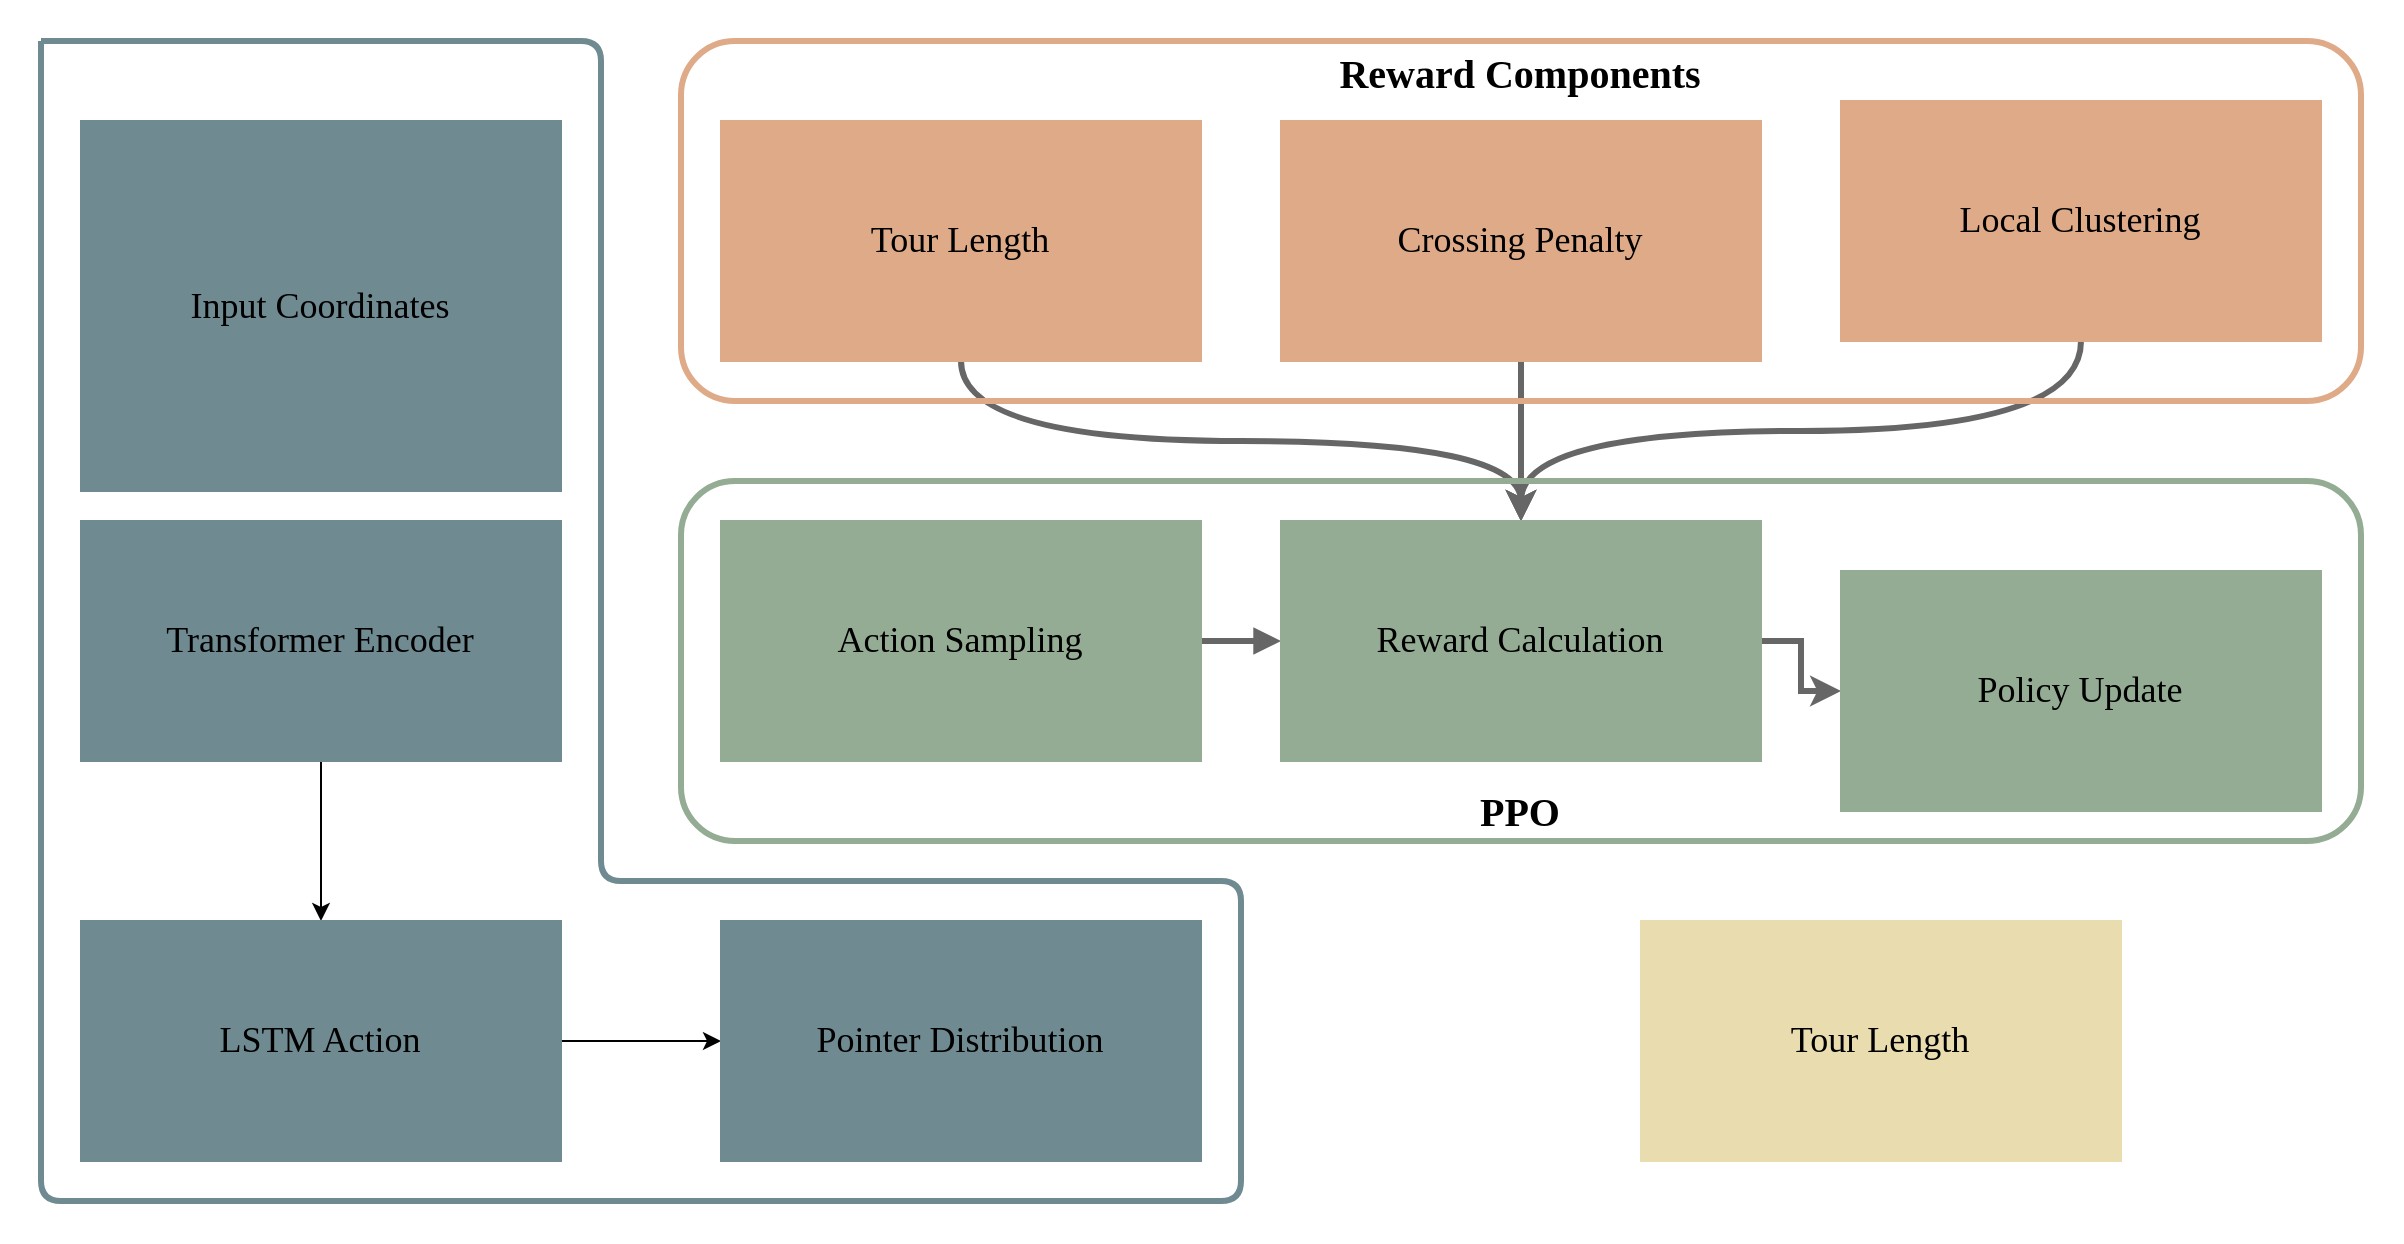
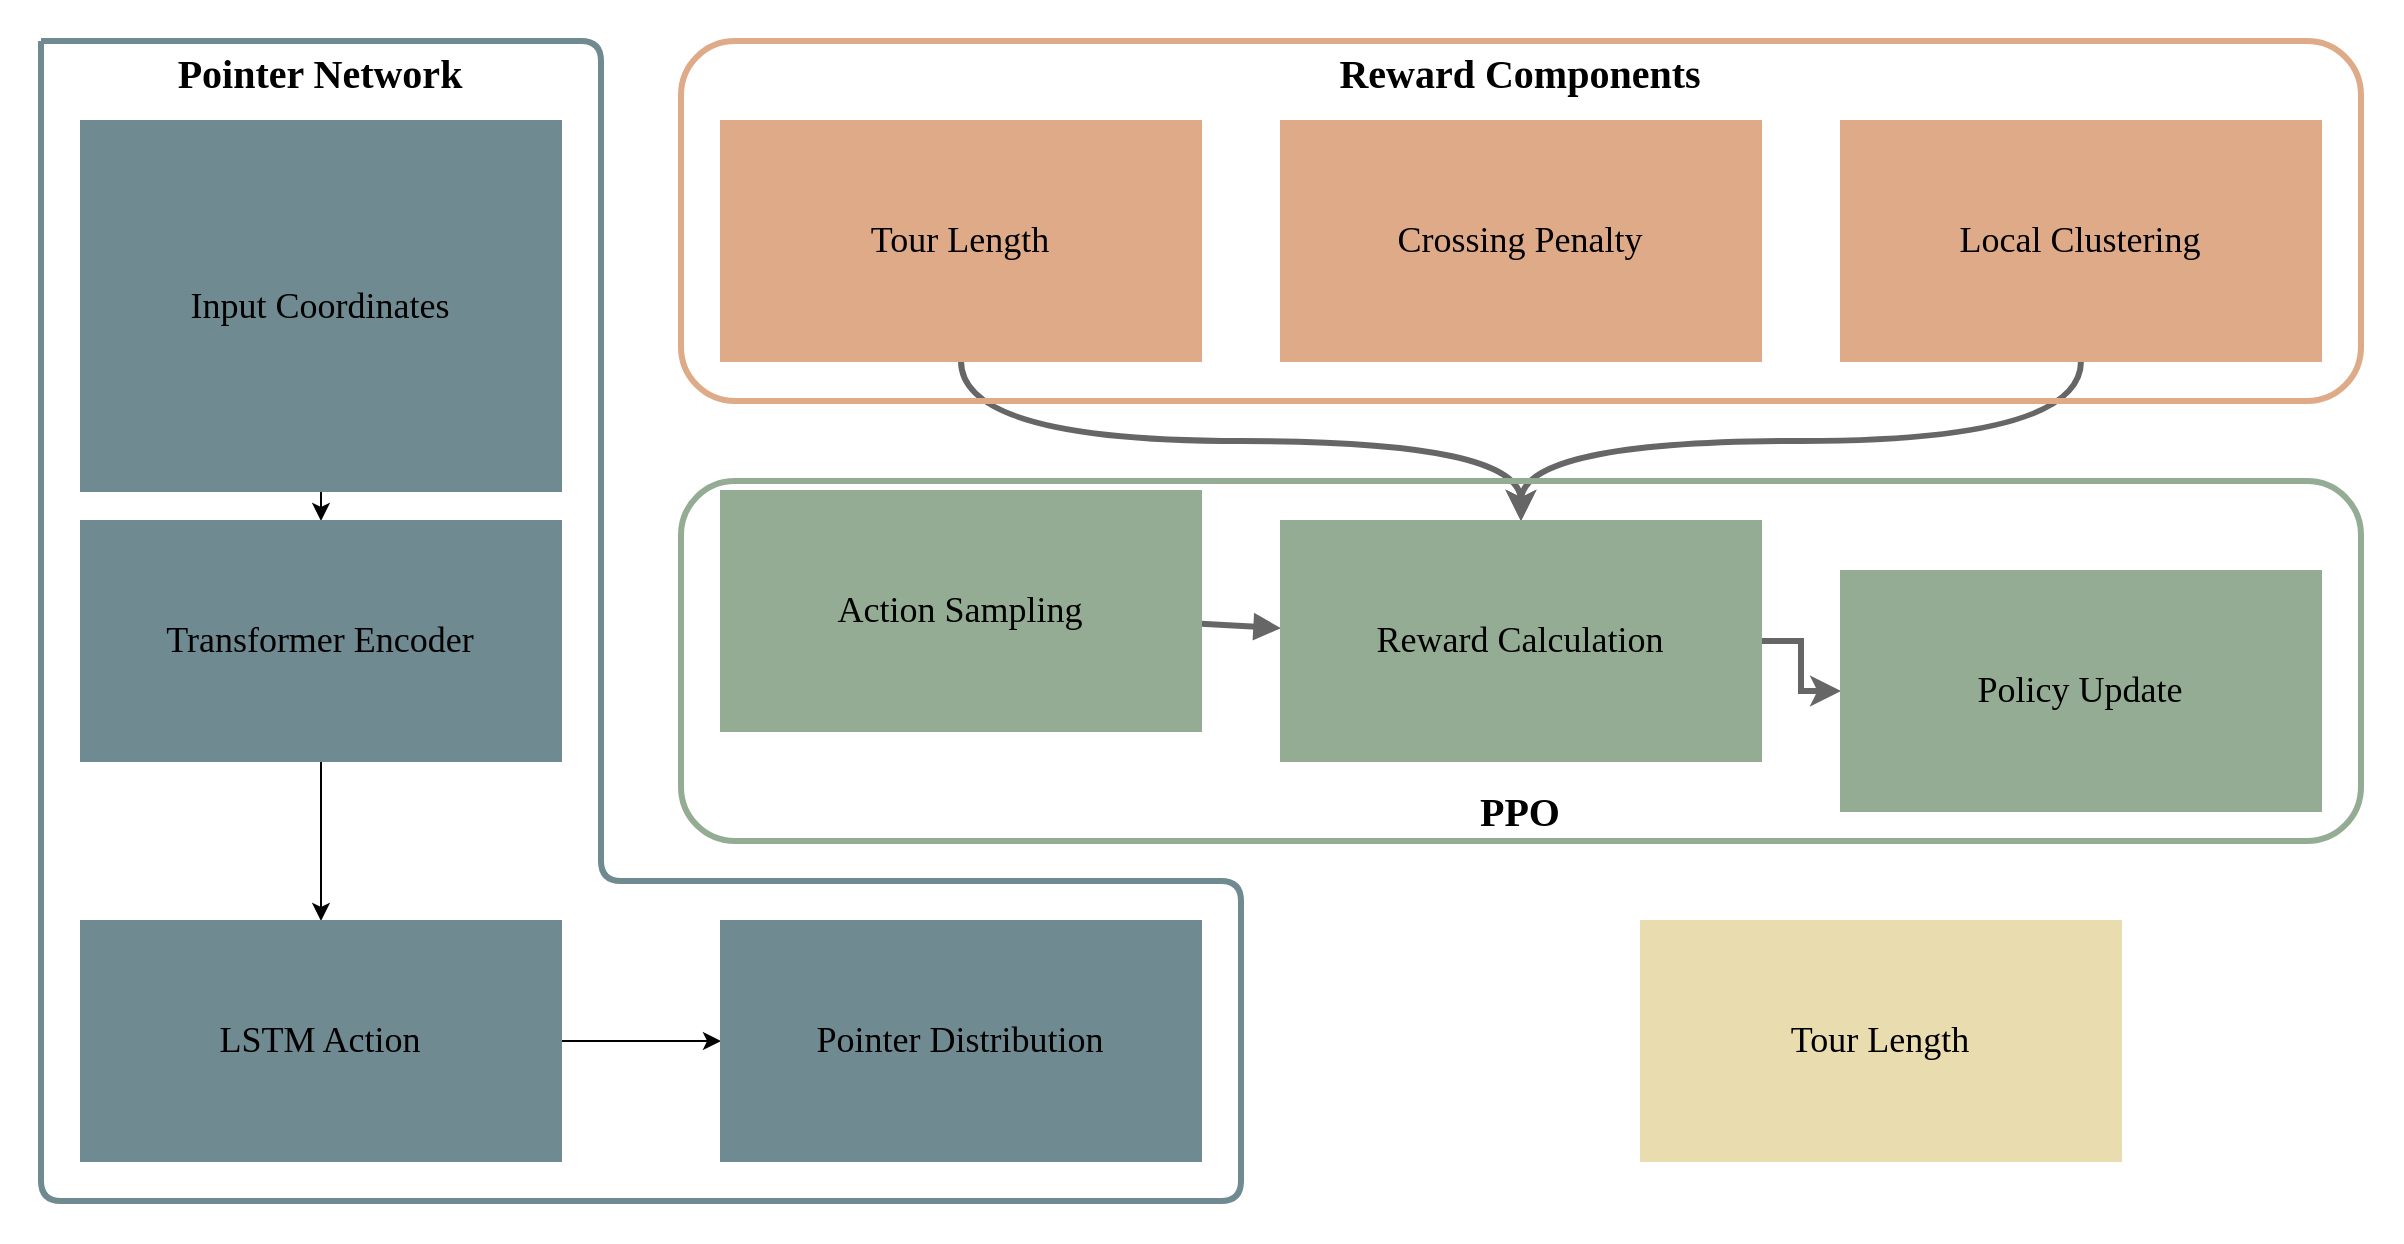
none -> (321, 73)
(2081, 221) -> (2081, 241)
(1521, 423) -> none
none -> (321, 499)
(961, 641) -> (961, 611)
